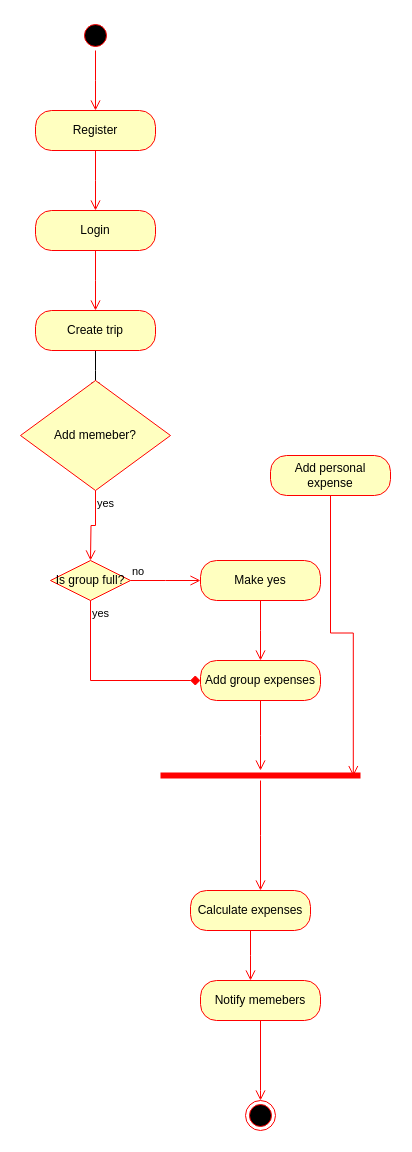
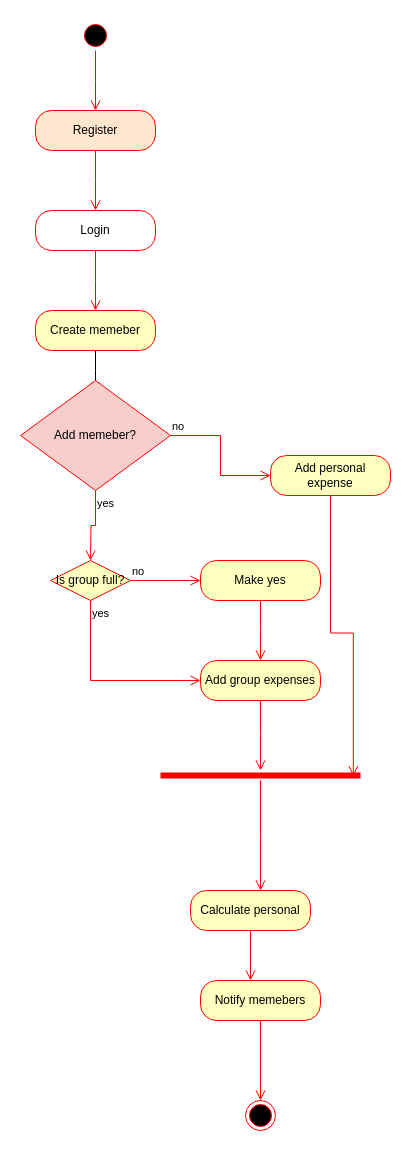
(96, 131) -> (96, 131)
(96, 231) -> (96, 231)
(96, 331) -> (96, 331)
(96, 436) -> (96, 436)
none -> (221, 454)
(190, 681) -> (193, 681)
(251, 911) -> (251, 911)
